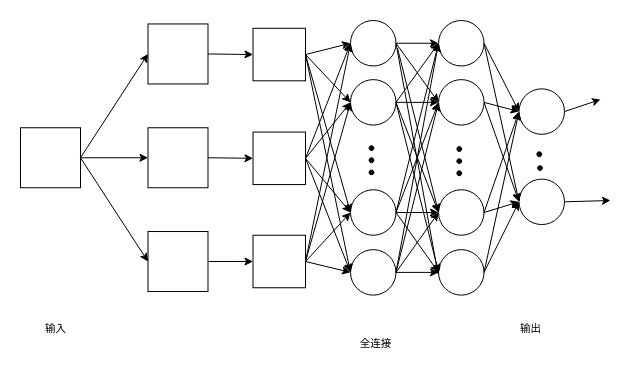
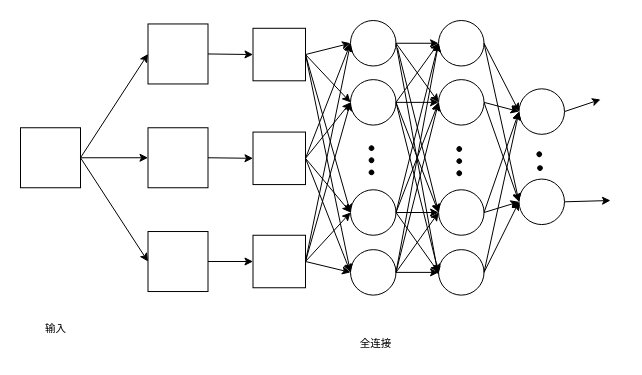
(531, 329) -> none
